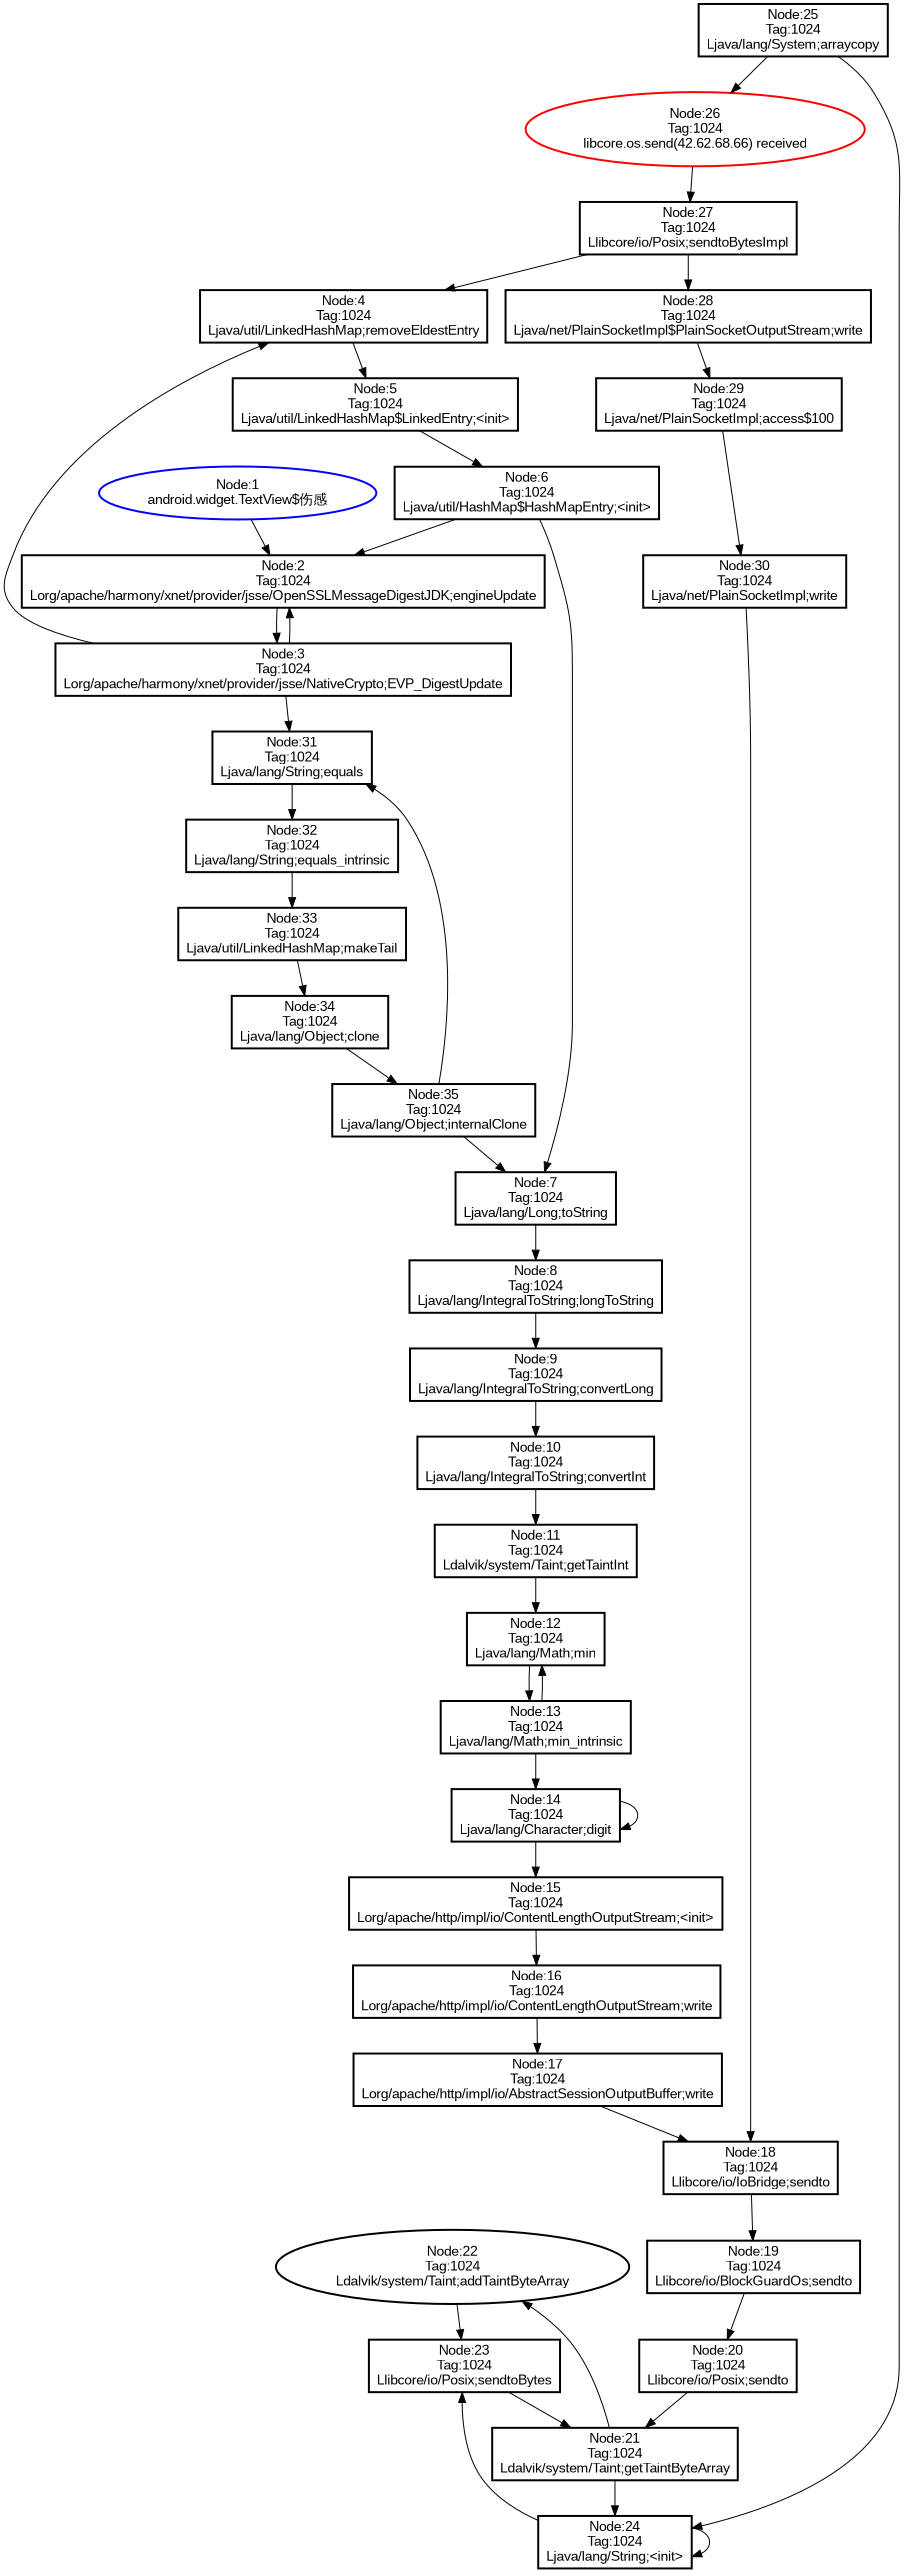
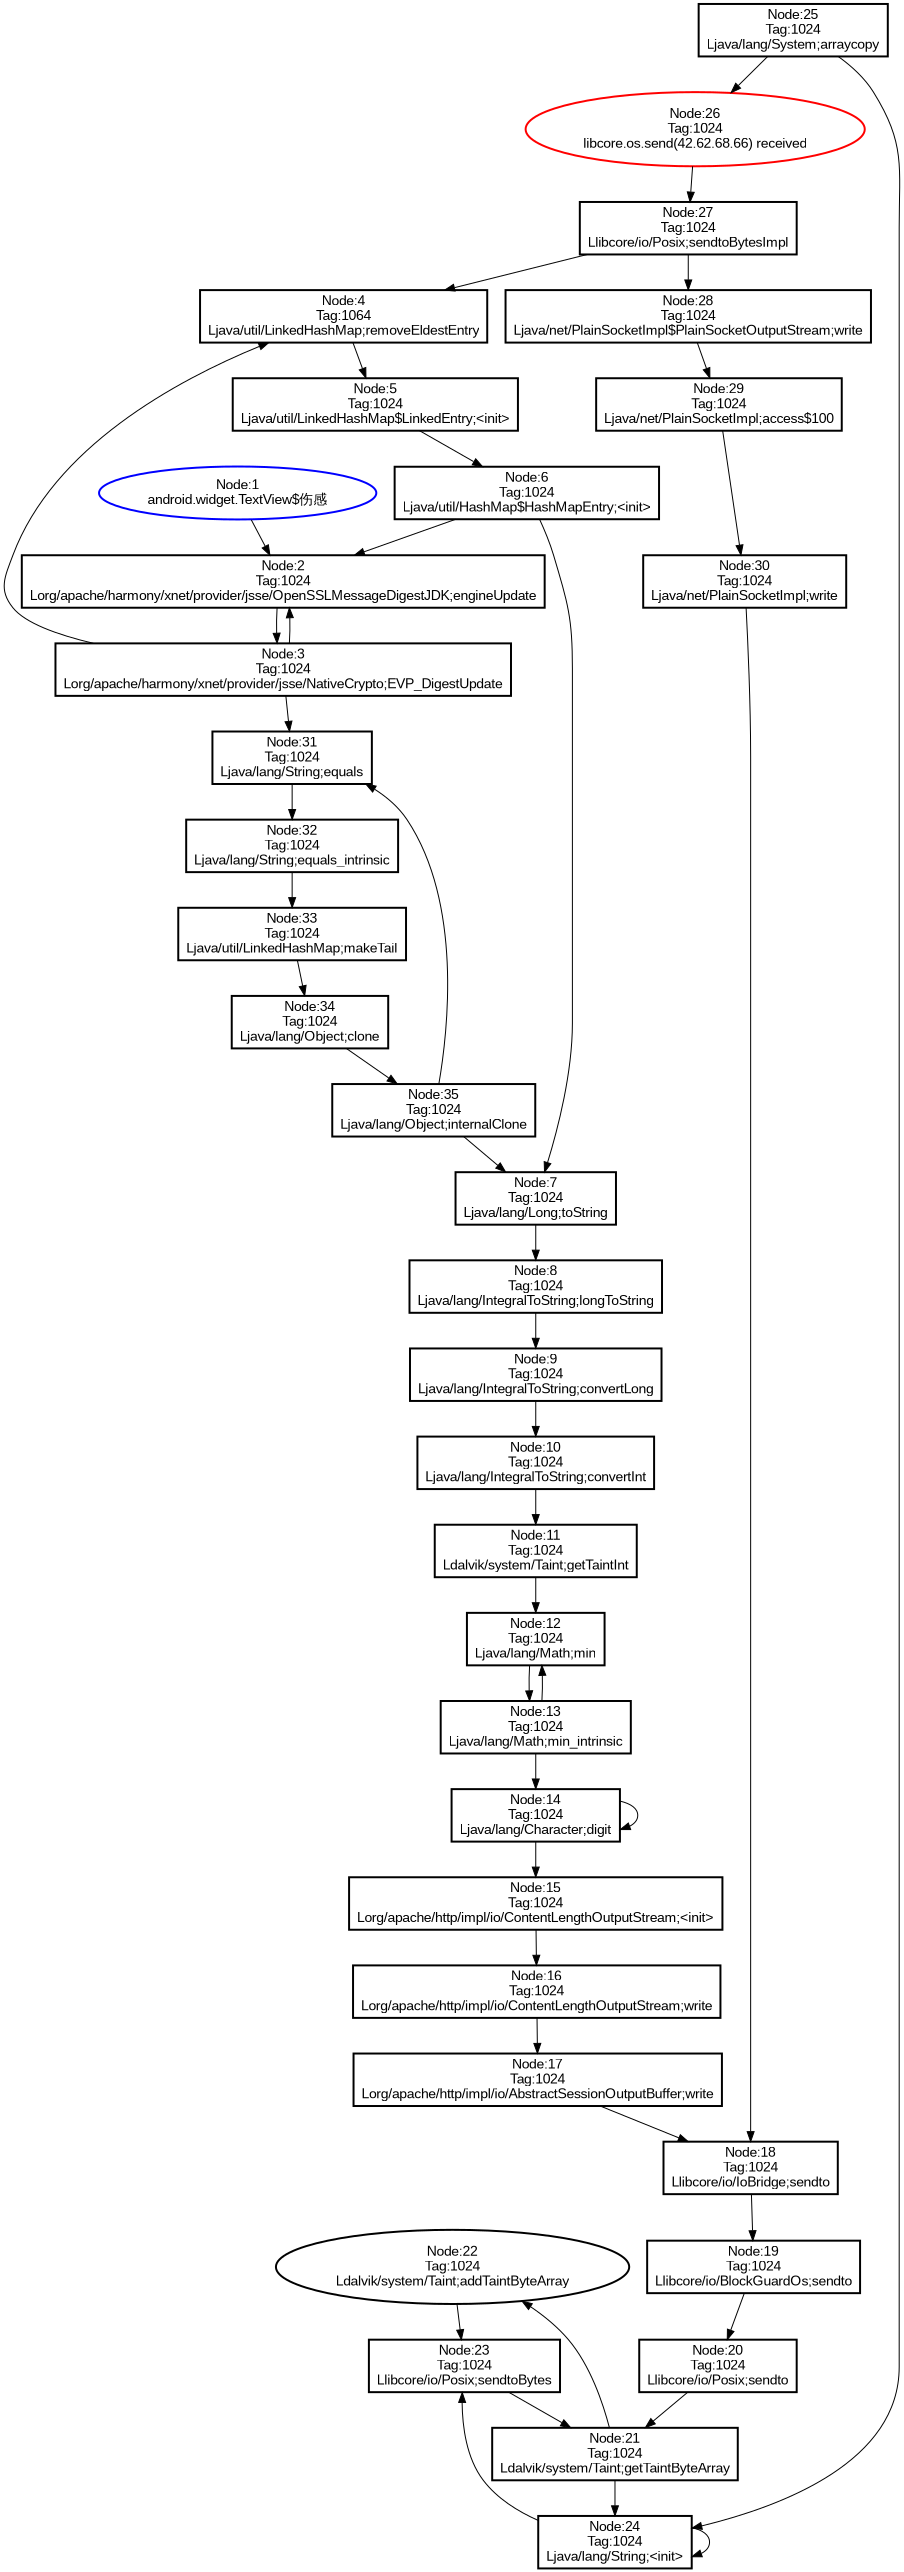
(344, 316) -> (344, 316)
